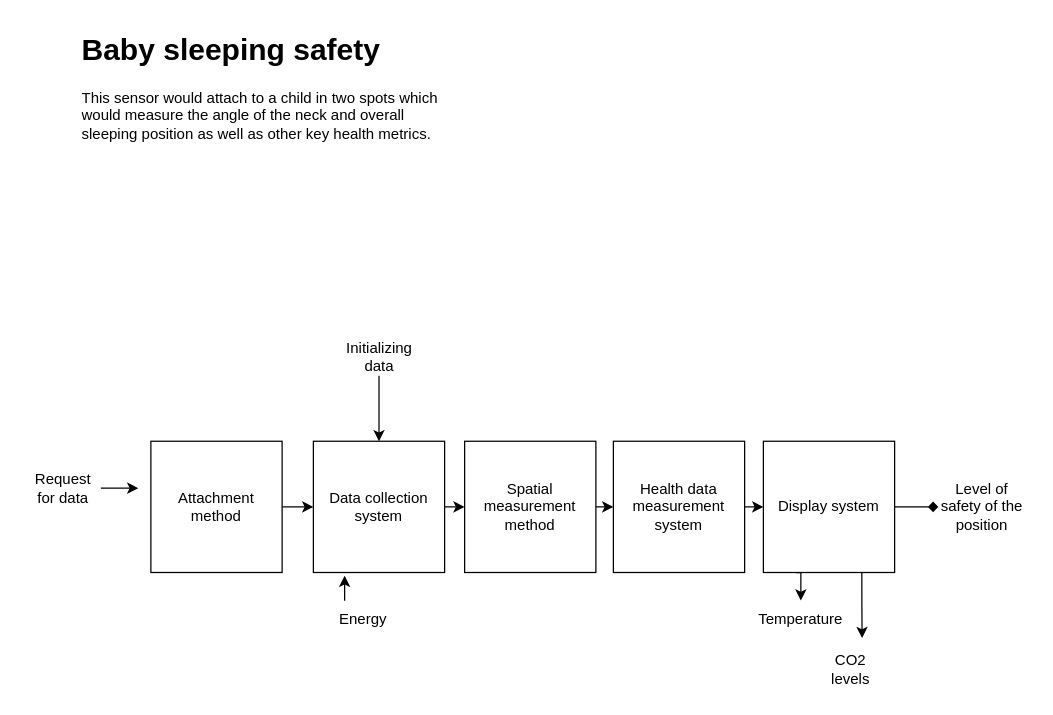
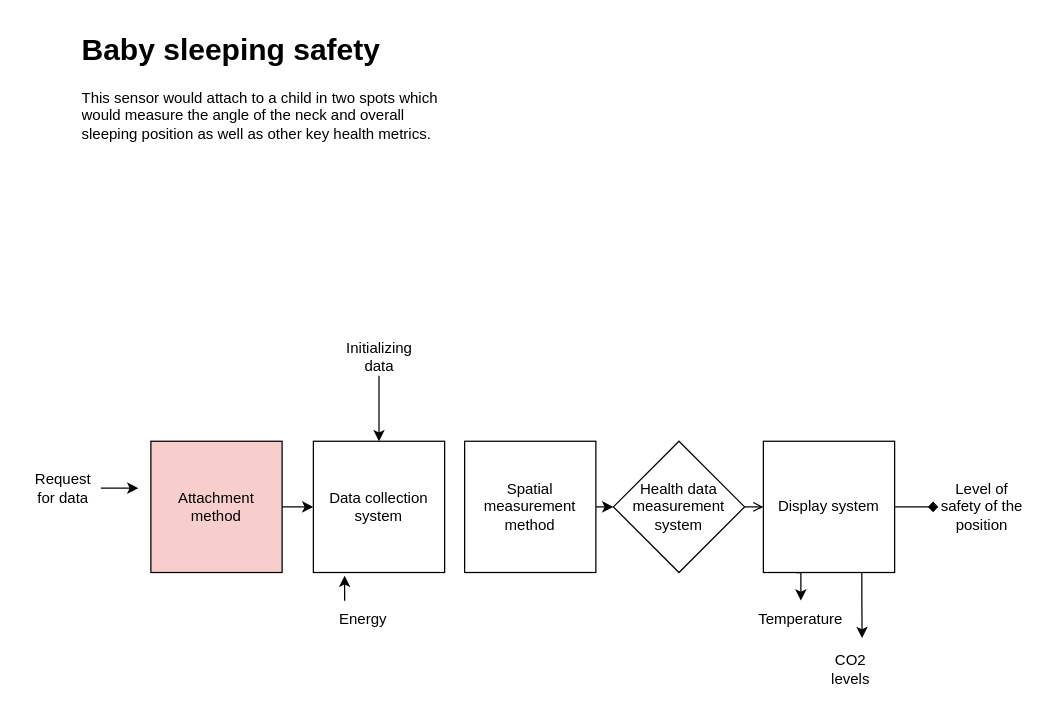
(216, 507) -> (216, 507)
(450, 507) -> none
(679, 507) -> (679, 507)
(751, 507) -> (752, 507)
